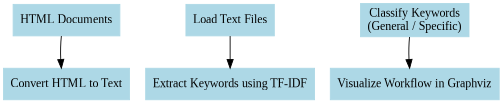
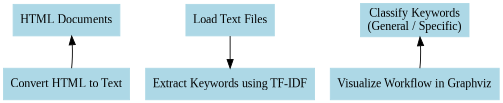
(61, 48) -> (72, 57)
(409, 48) -> (421, 57)
